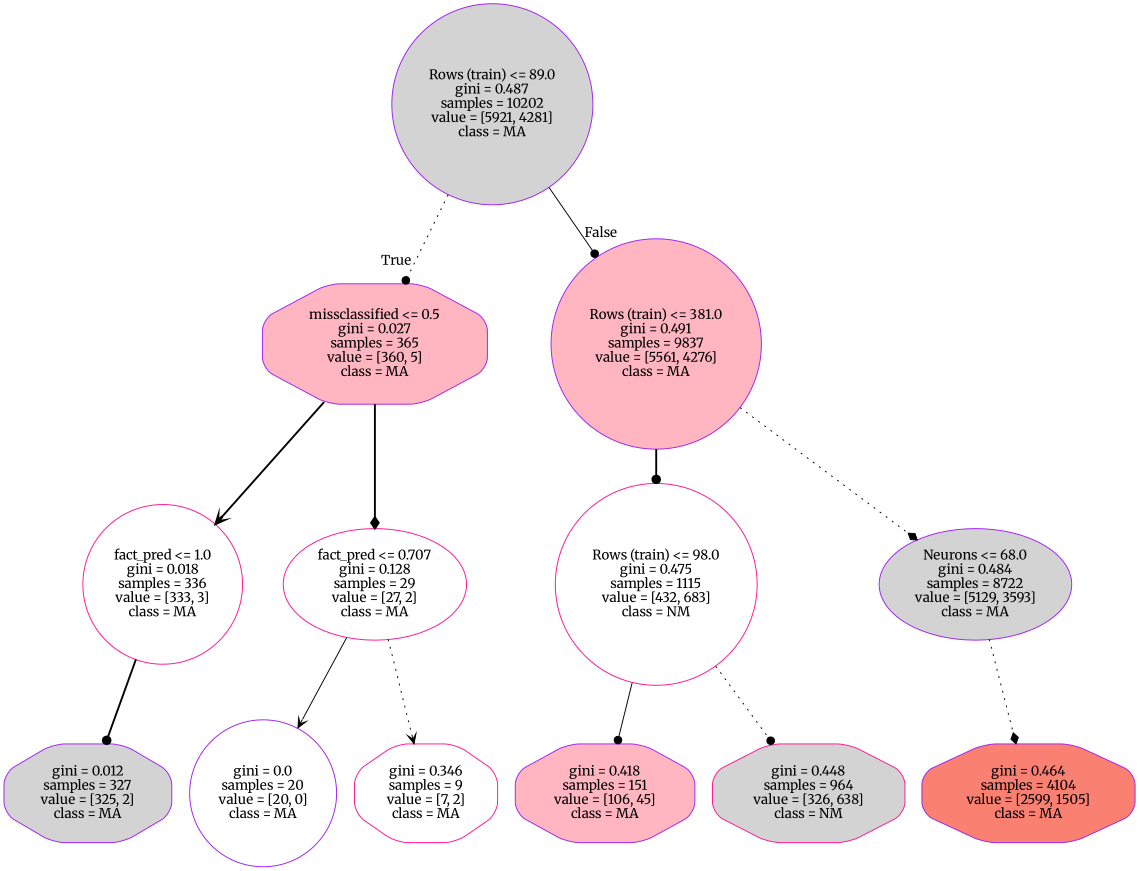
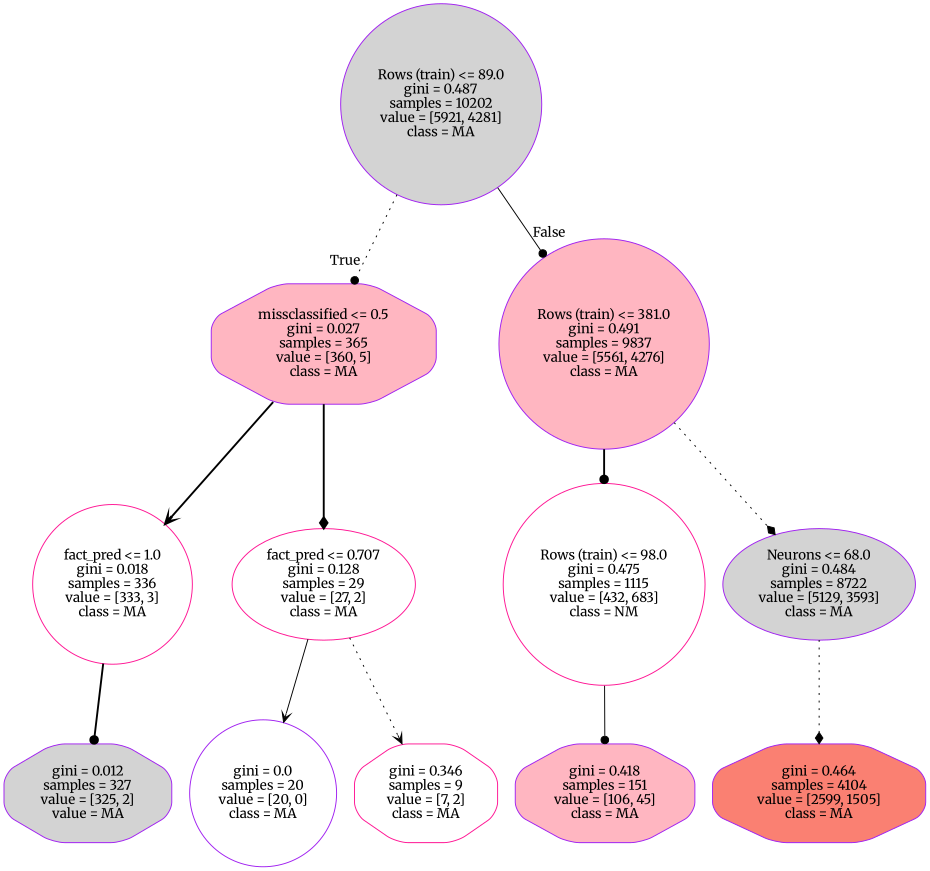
(88, 793) -> (88, 793)
(809, 793) -> none
